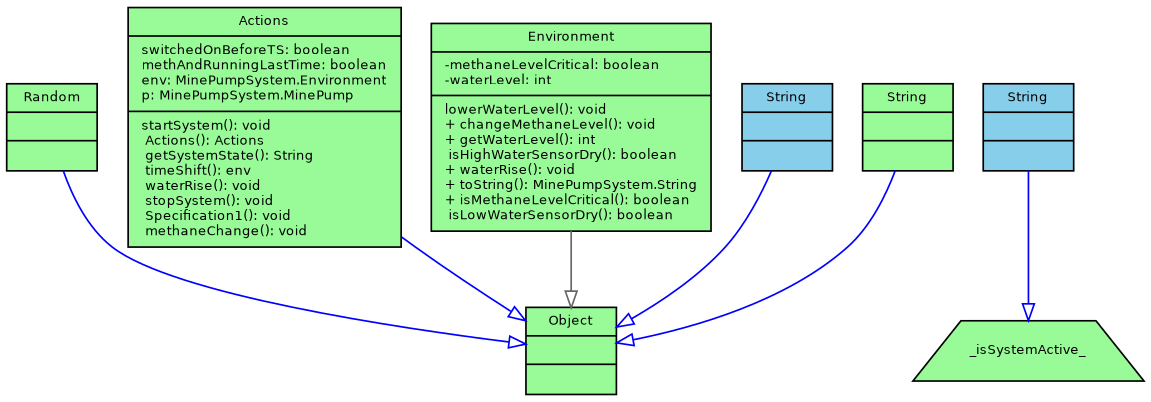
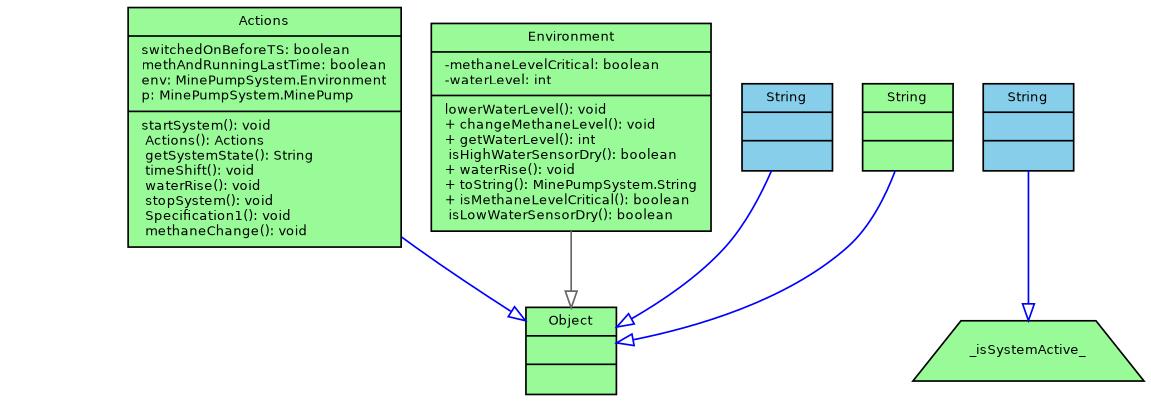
(52, 127) -> none
(197, 171) -> (198, 171)
